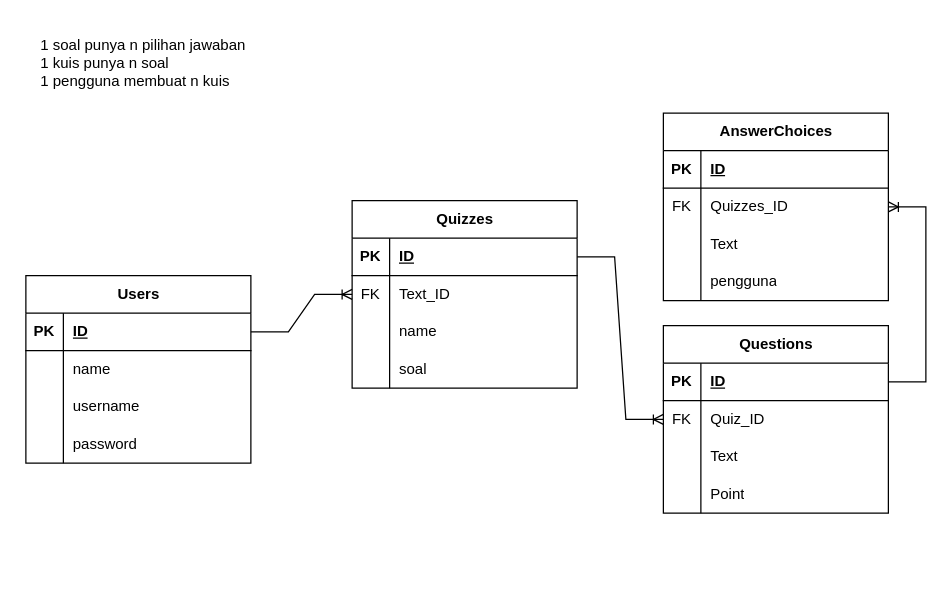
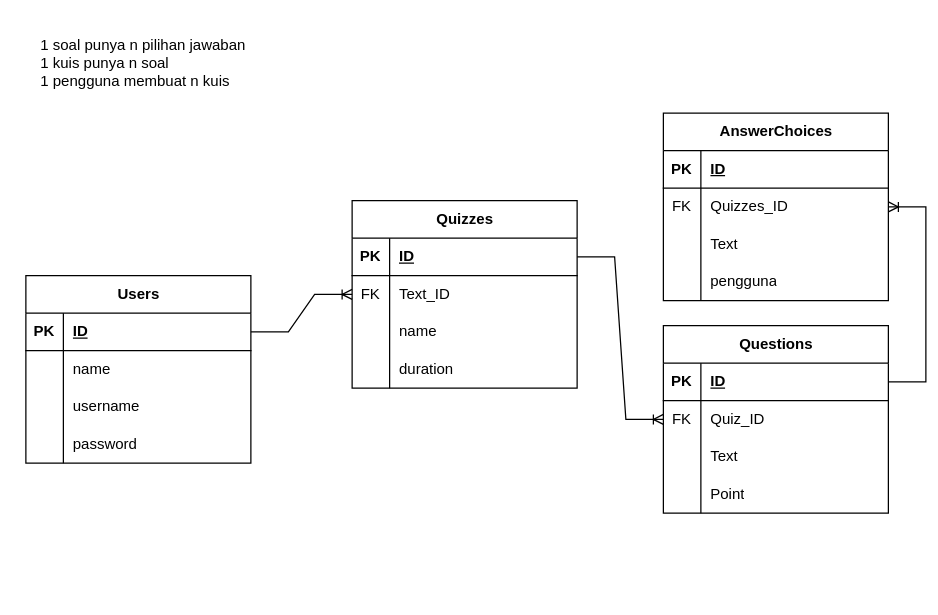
(414, 369) -> (431, 369)
